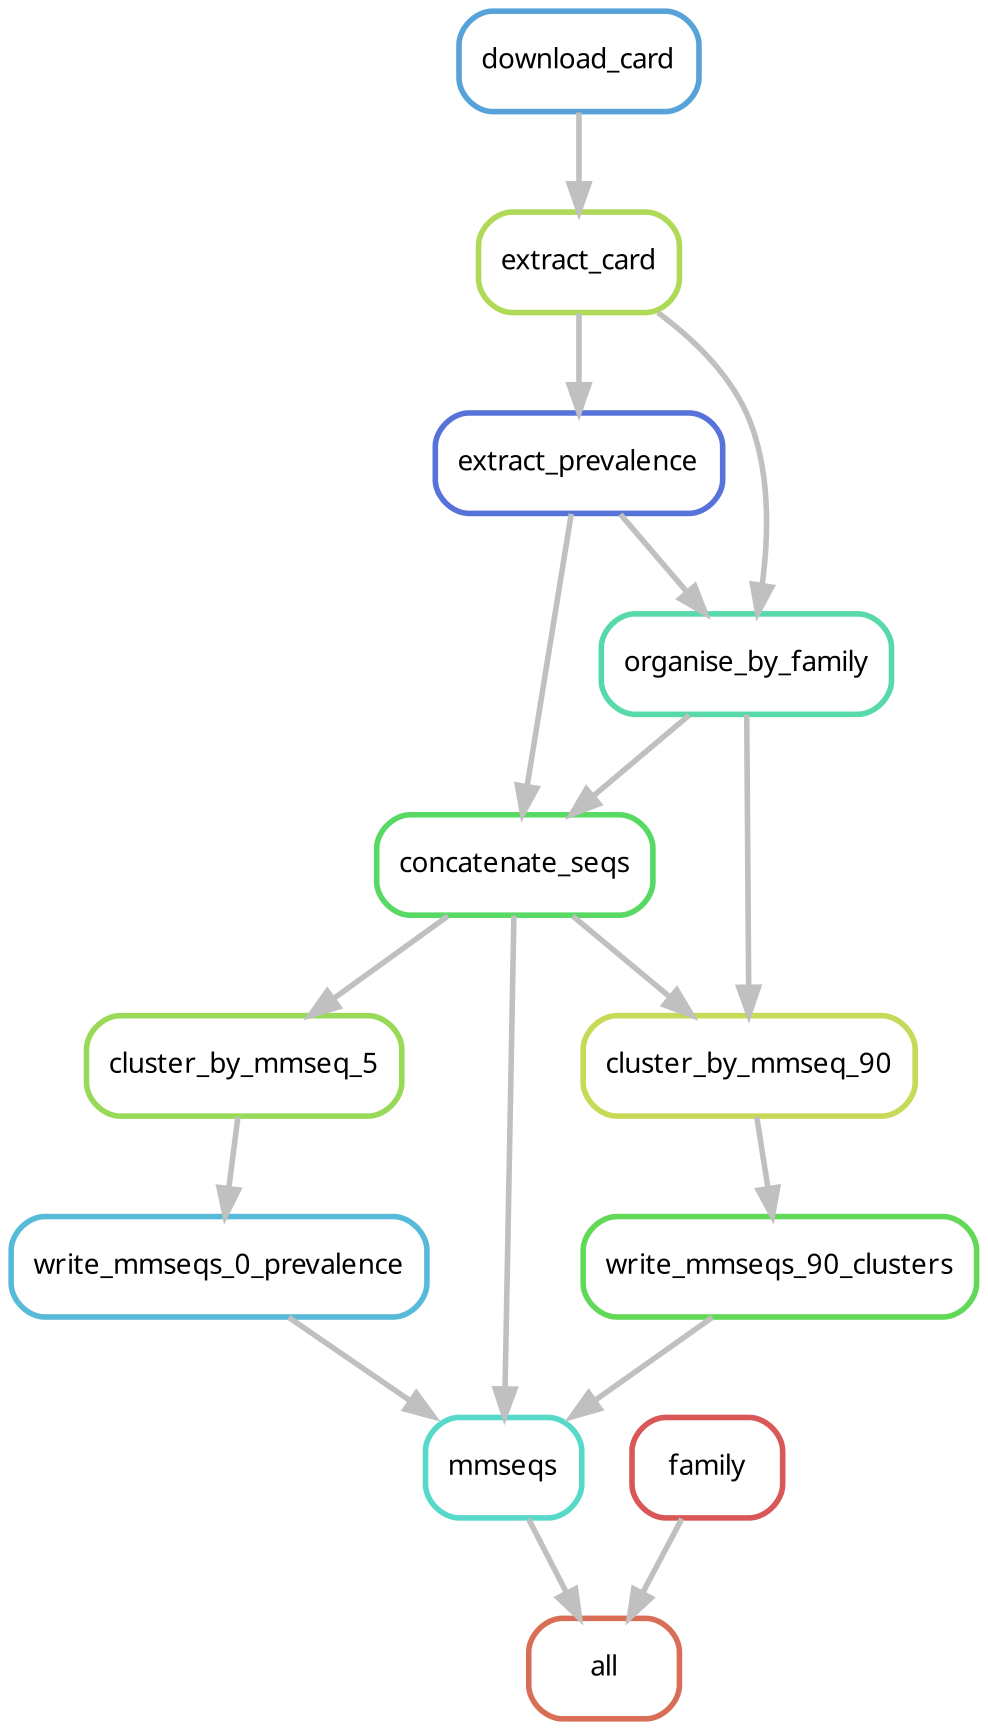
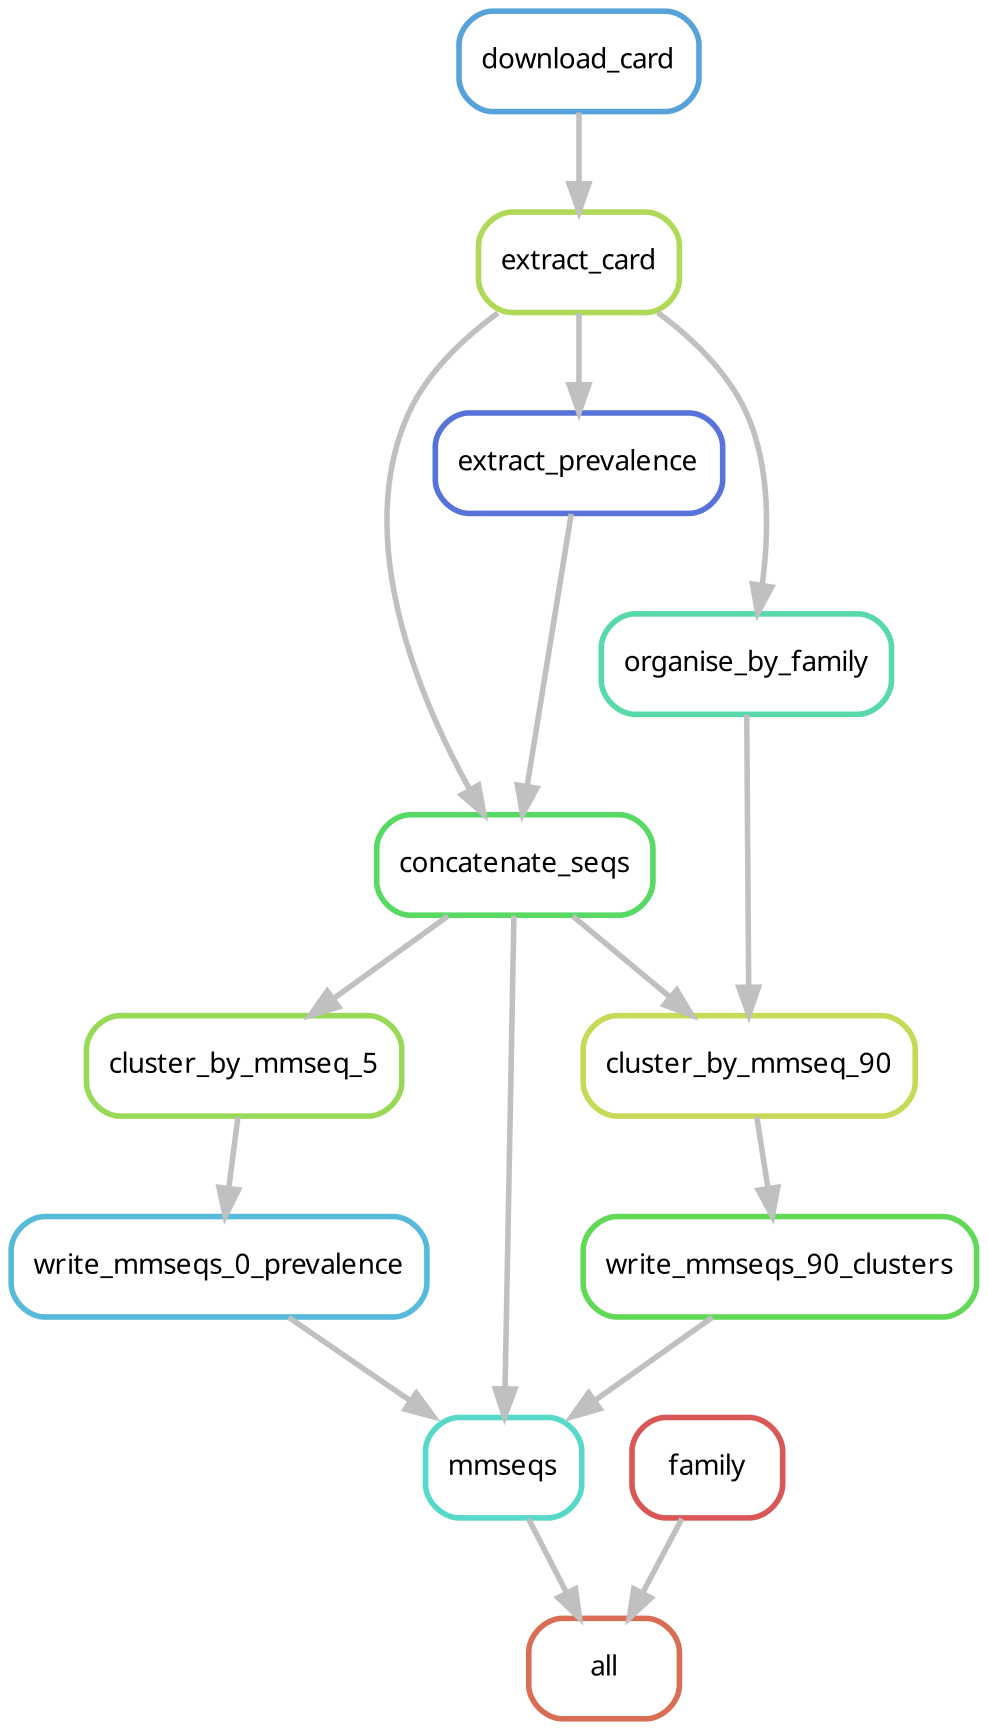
(654, 553) -> none
(641, 756) -> (388, 540)
